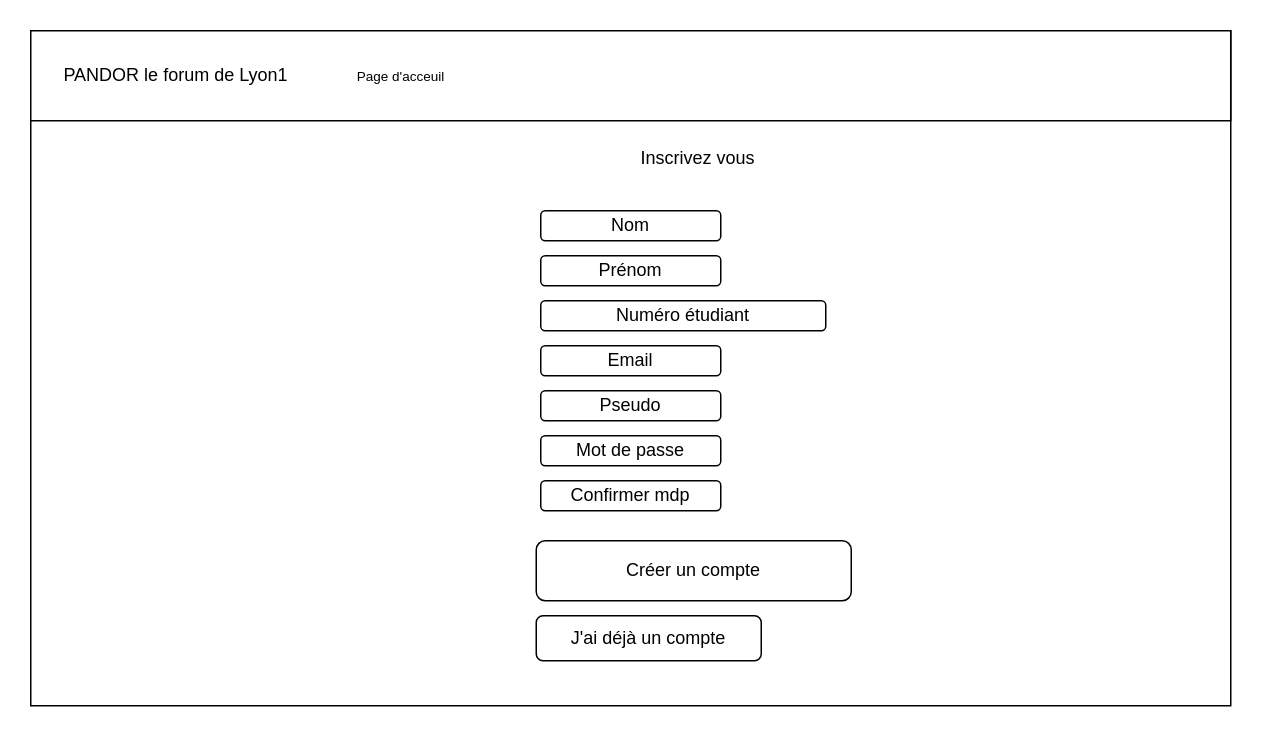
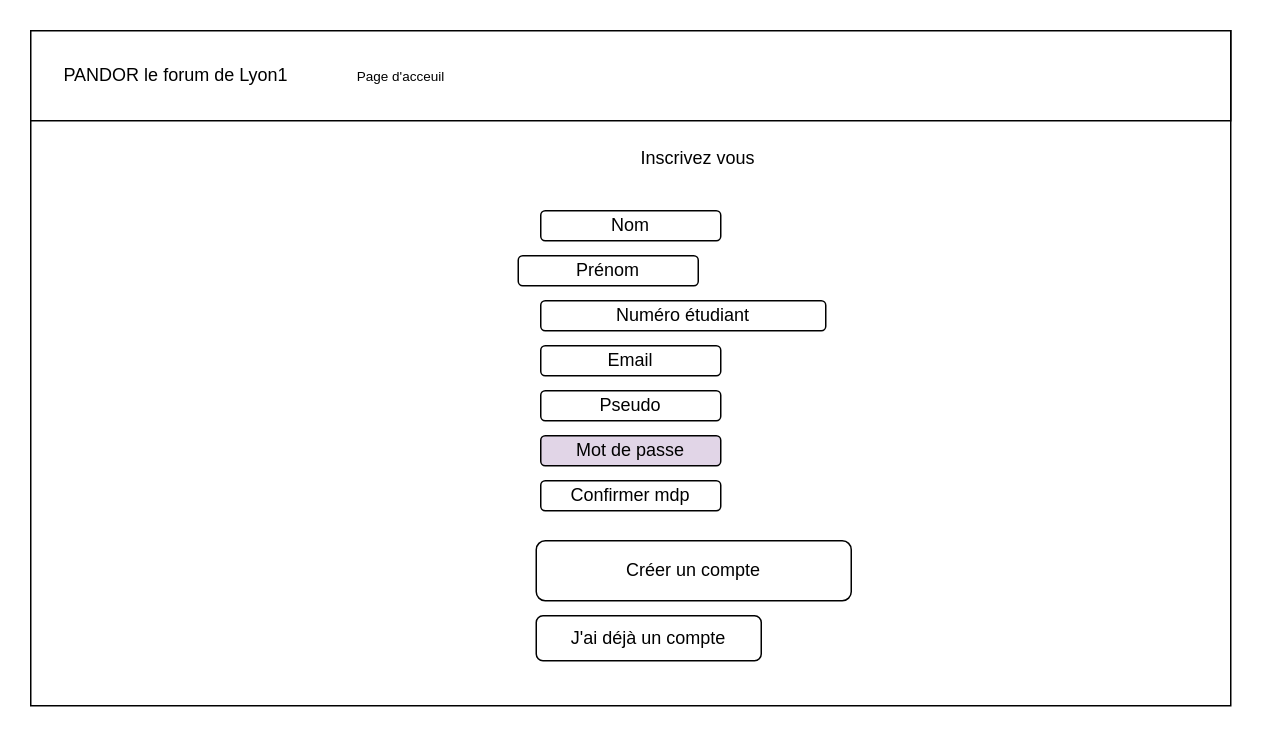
(631, 271) -> (608, 271)
(631, 451) -> (631, 451)
